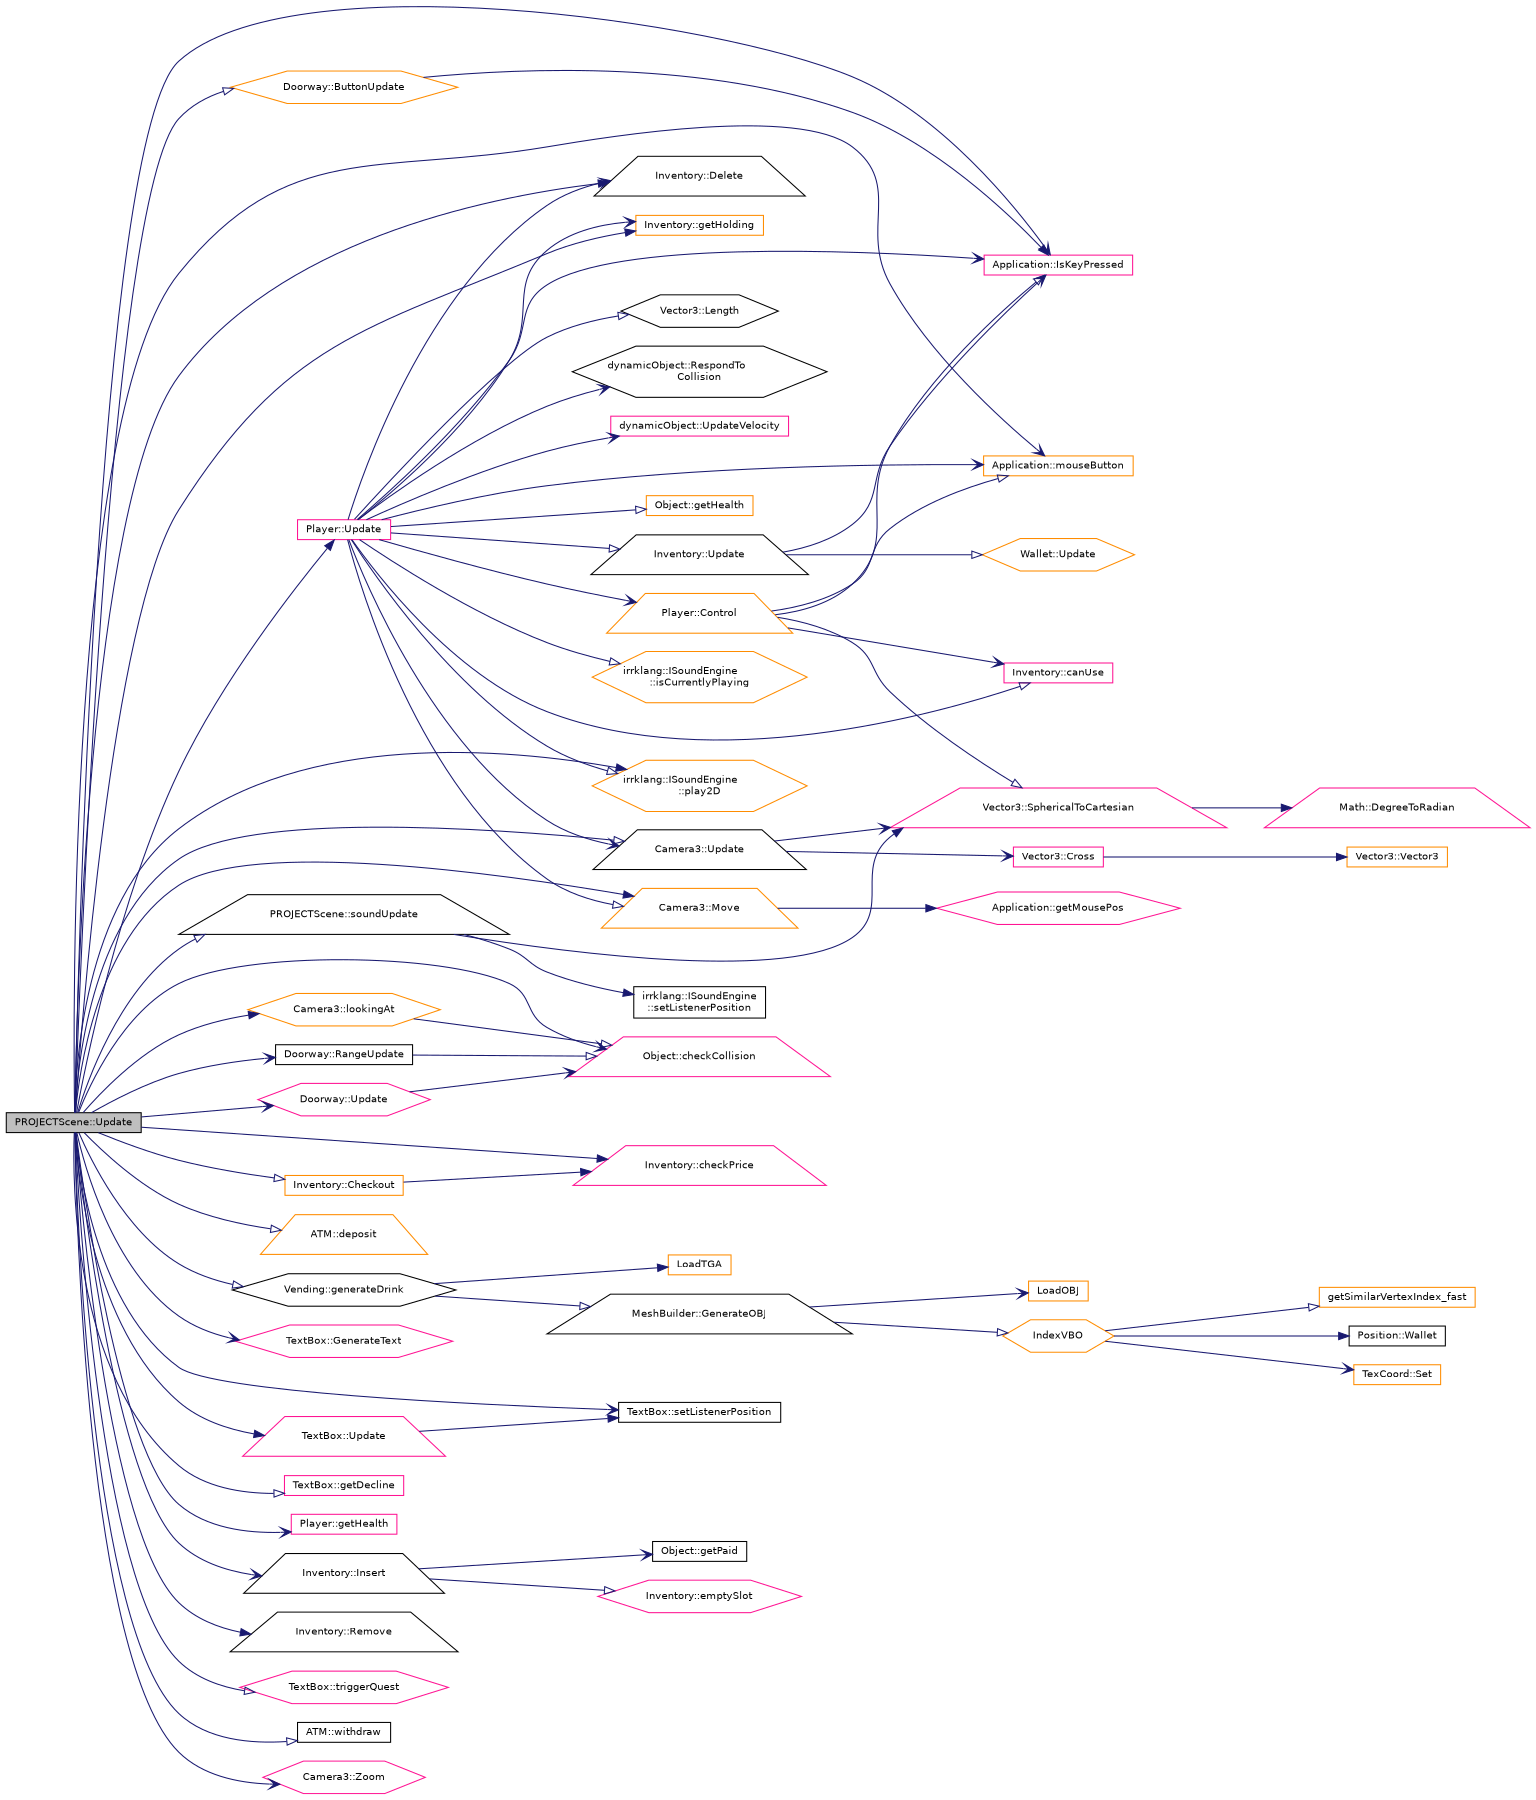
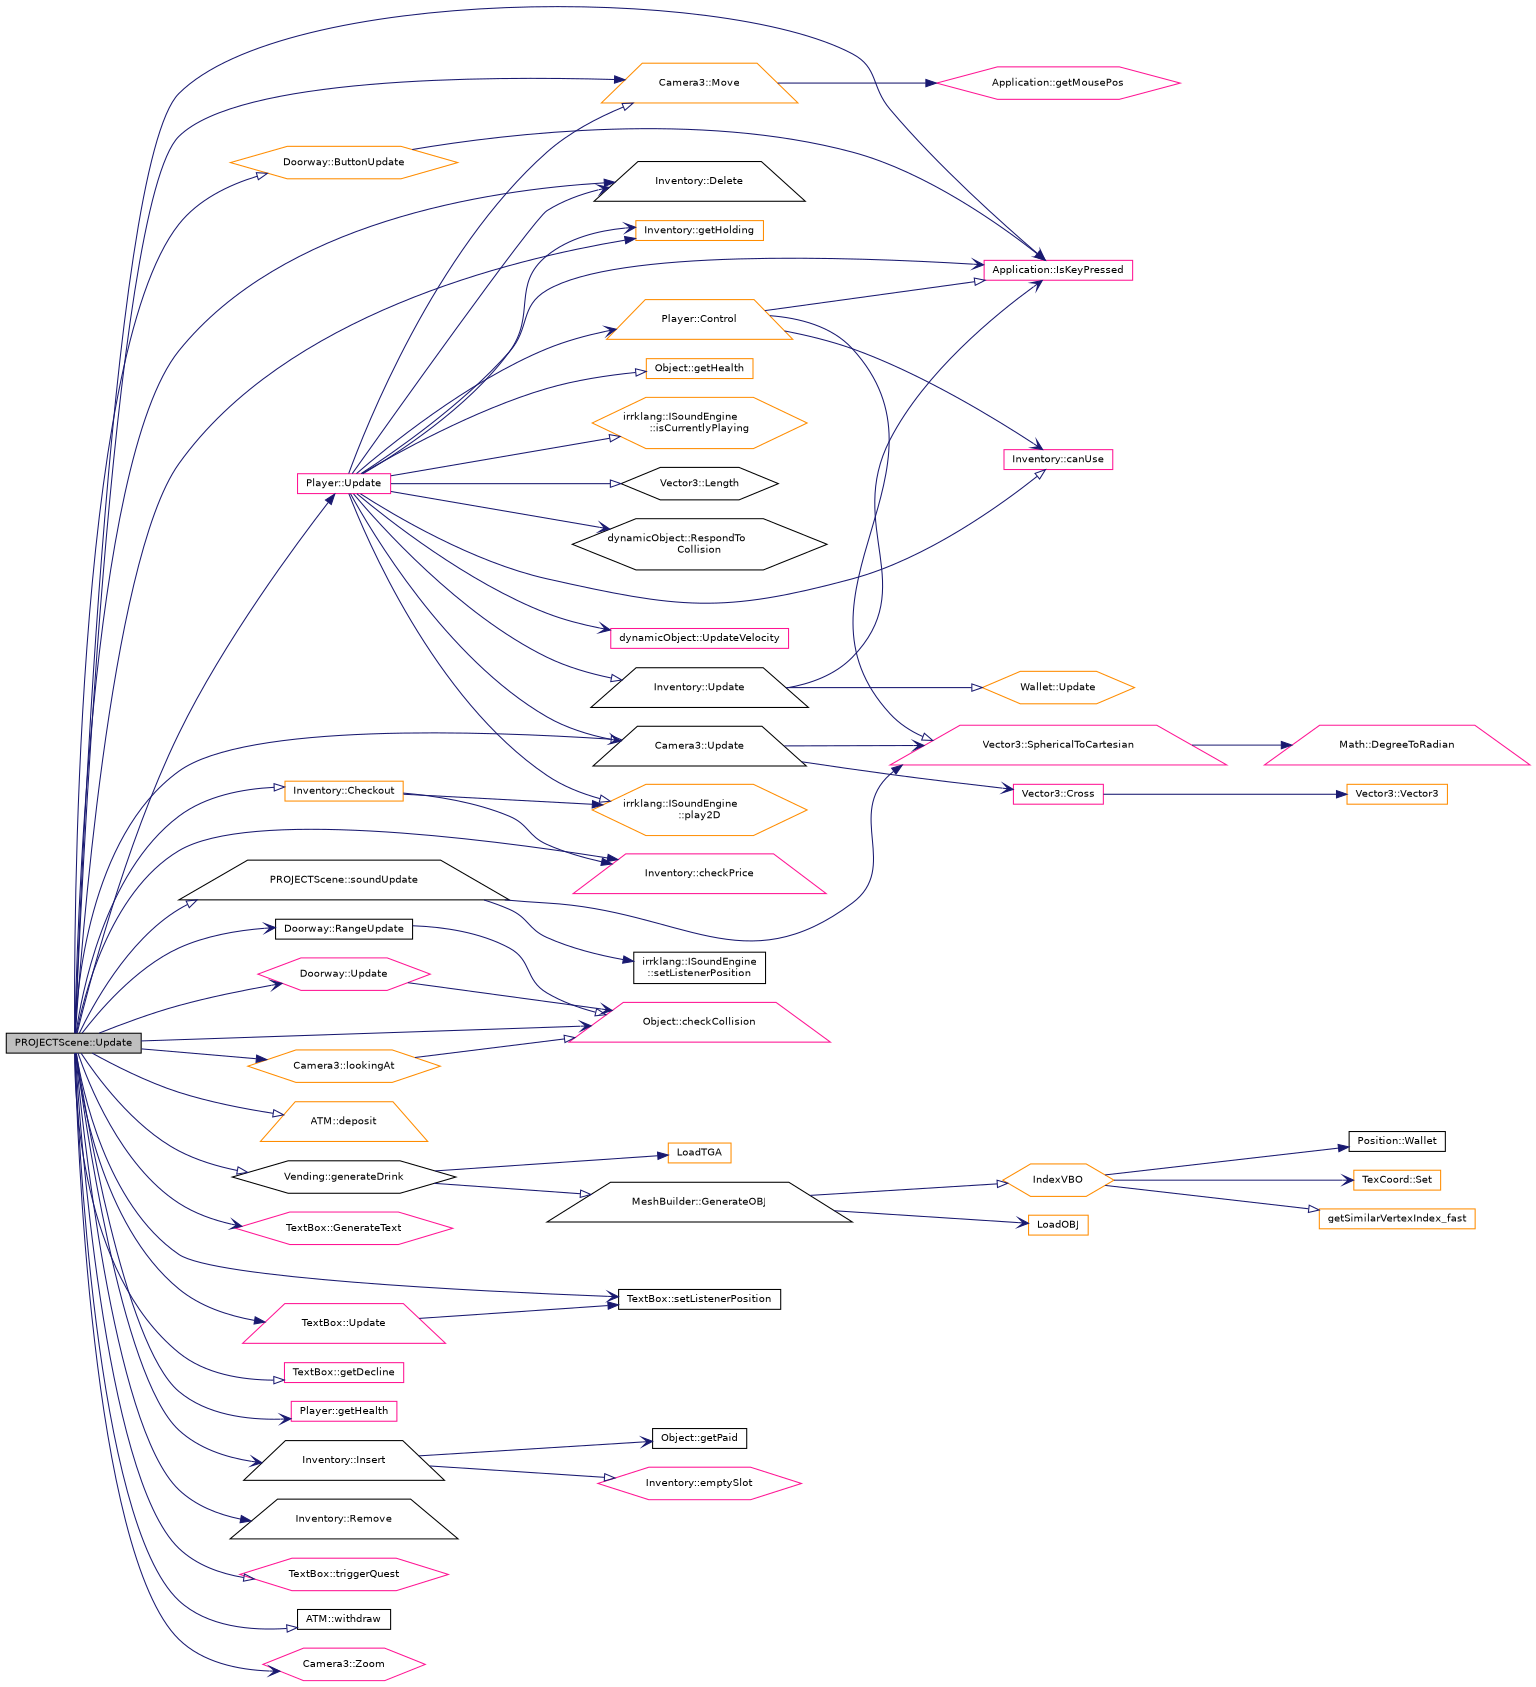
(1058, 466) -> none
(240, 793) -> (498, 799)
